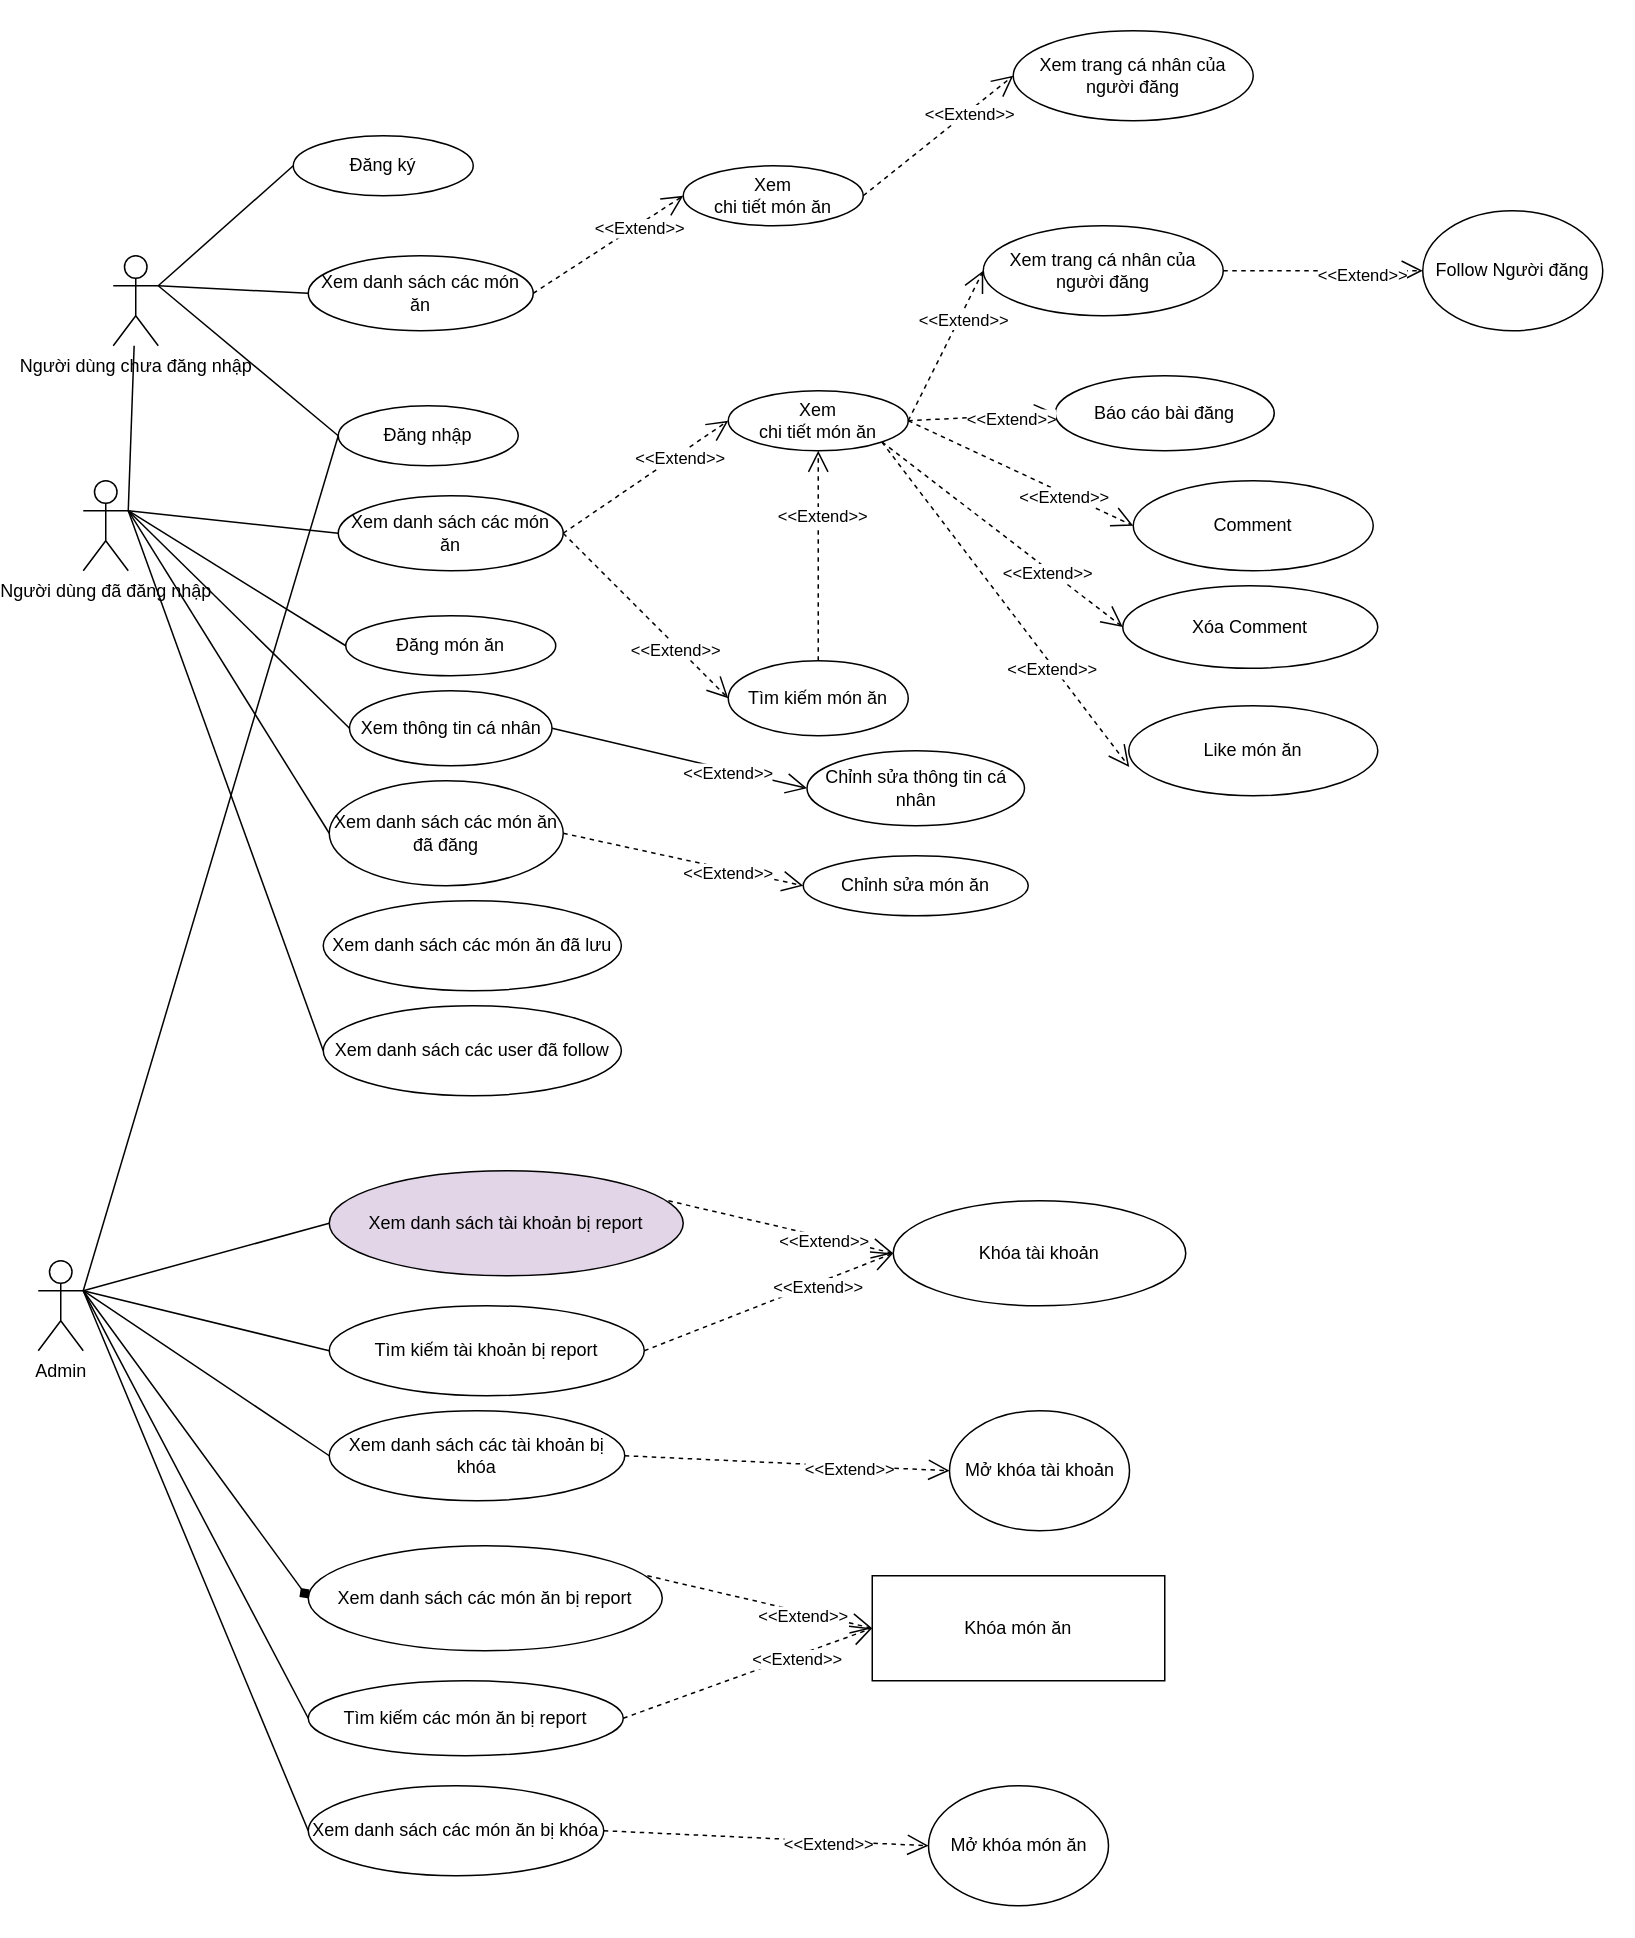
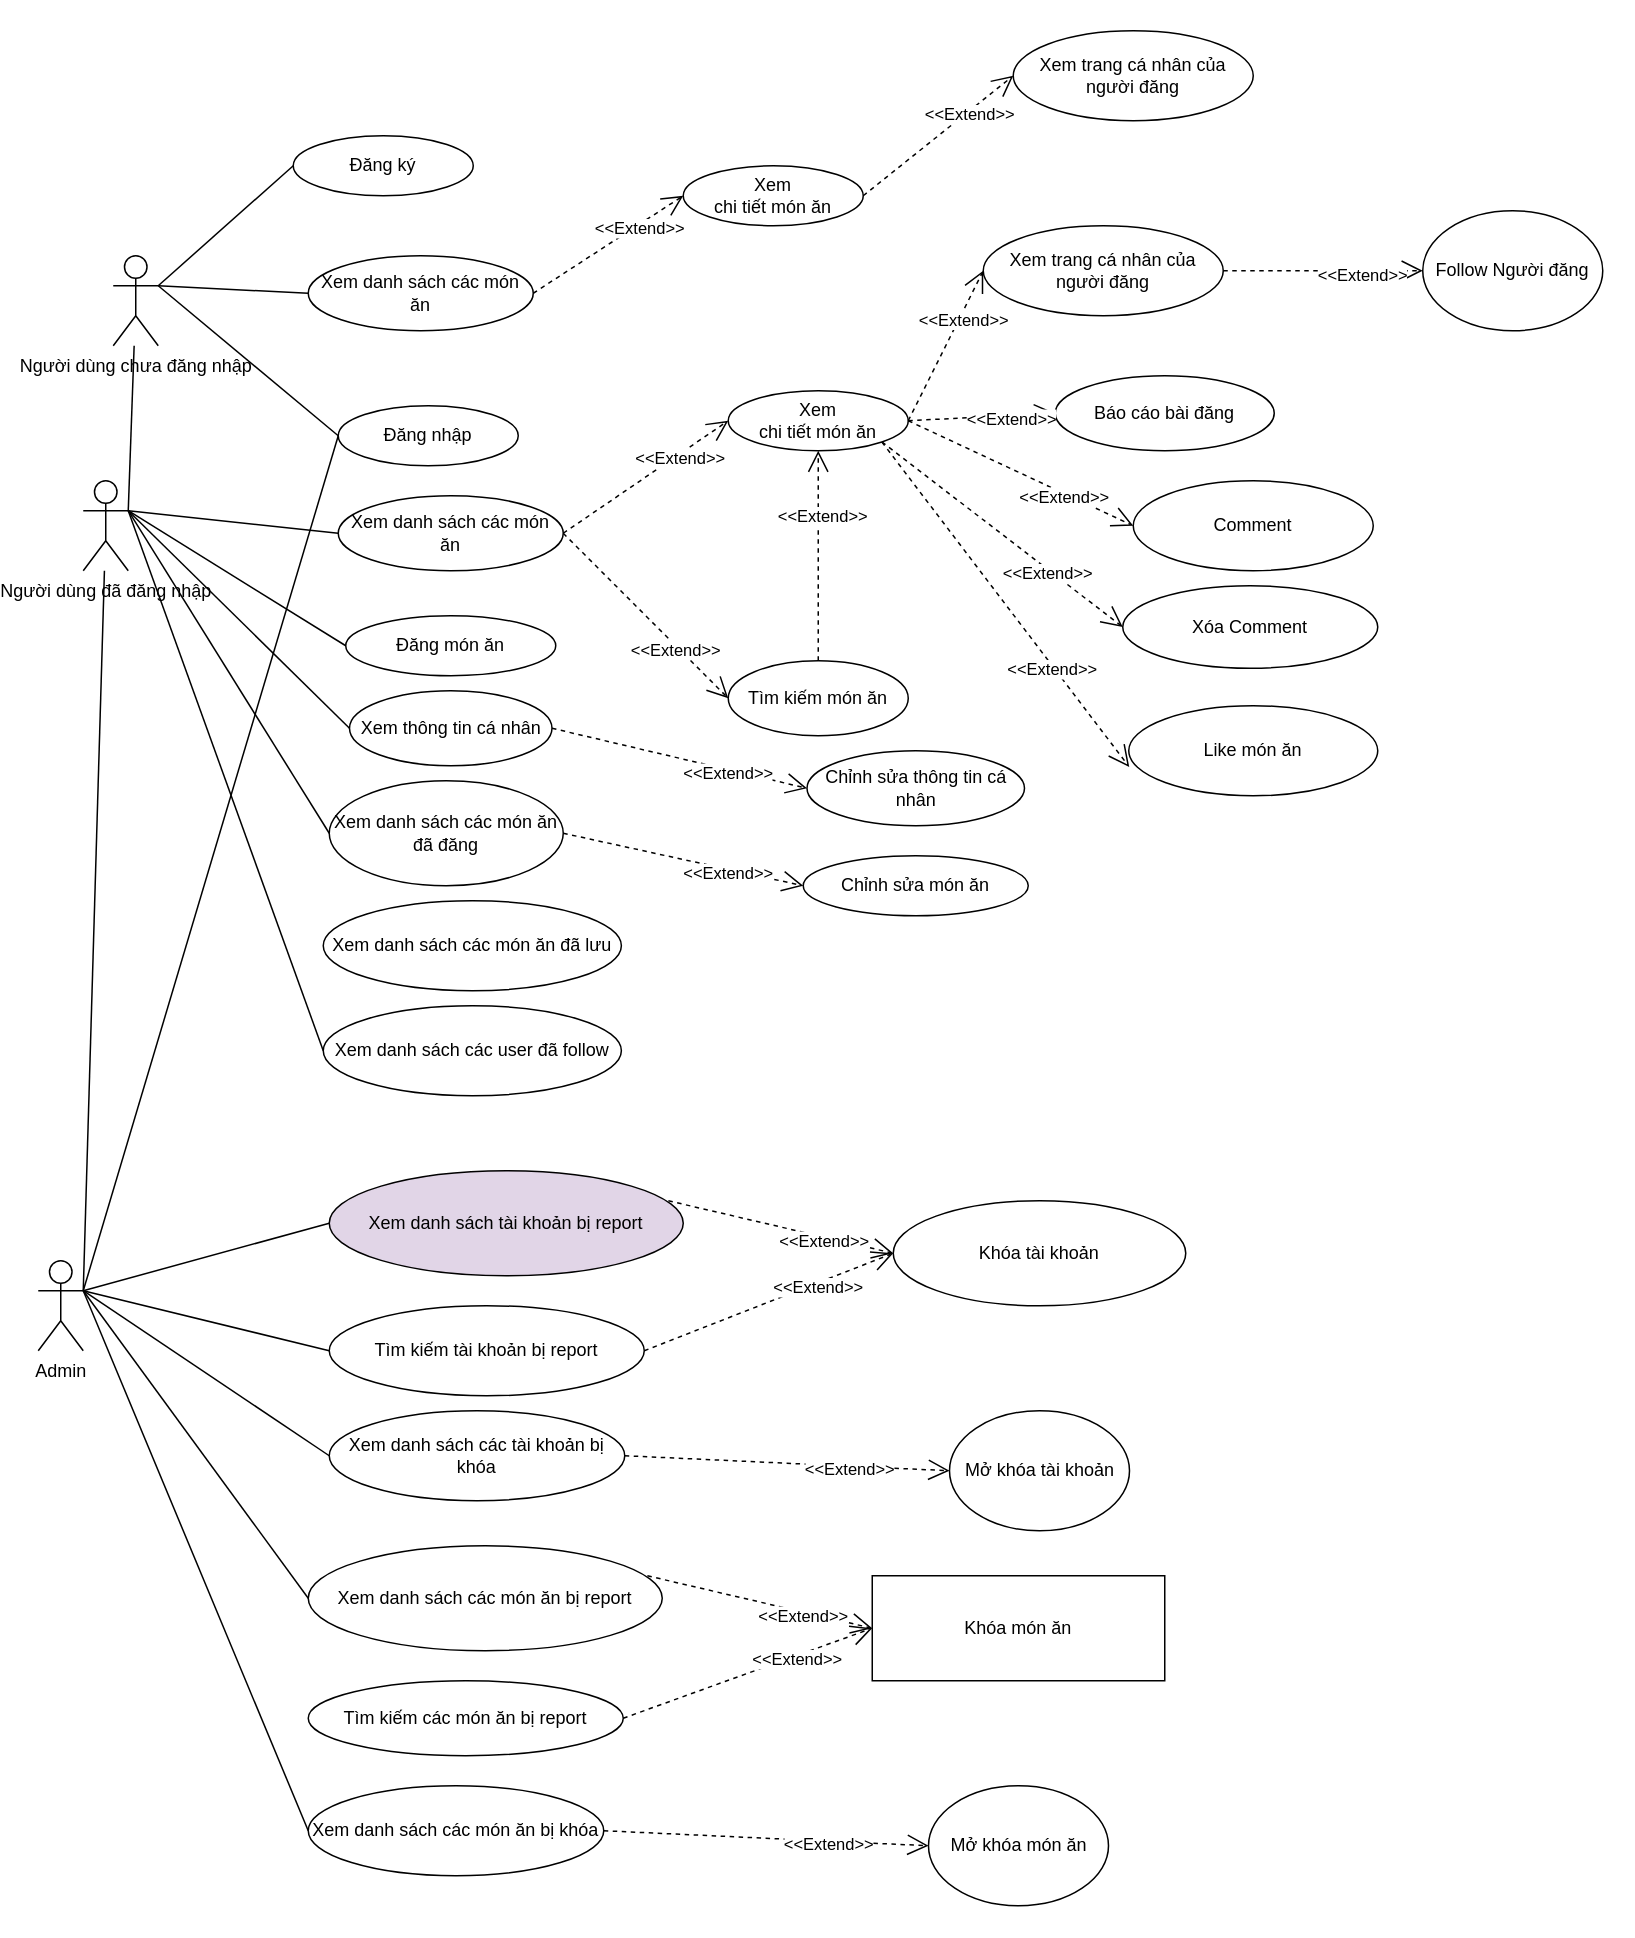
(628, 746) -> (628, 746)
(200, 1513) -> (94, 925)
(300, 1587) -> (304, 1593)
